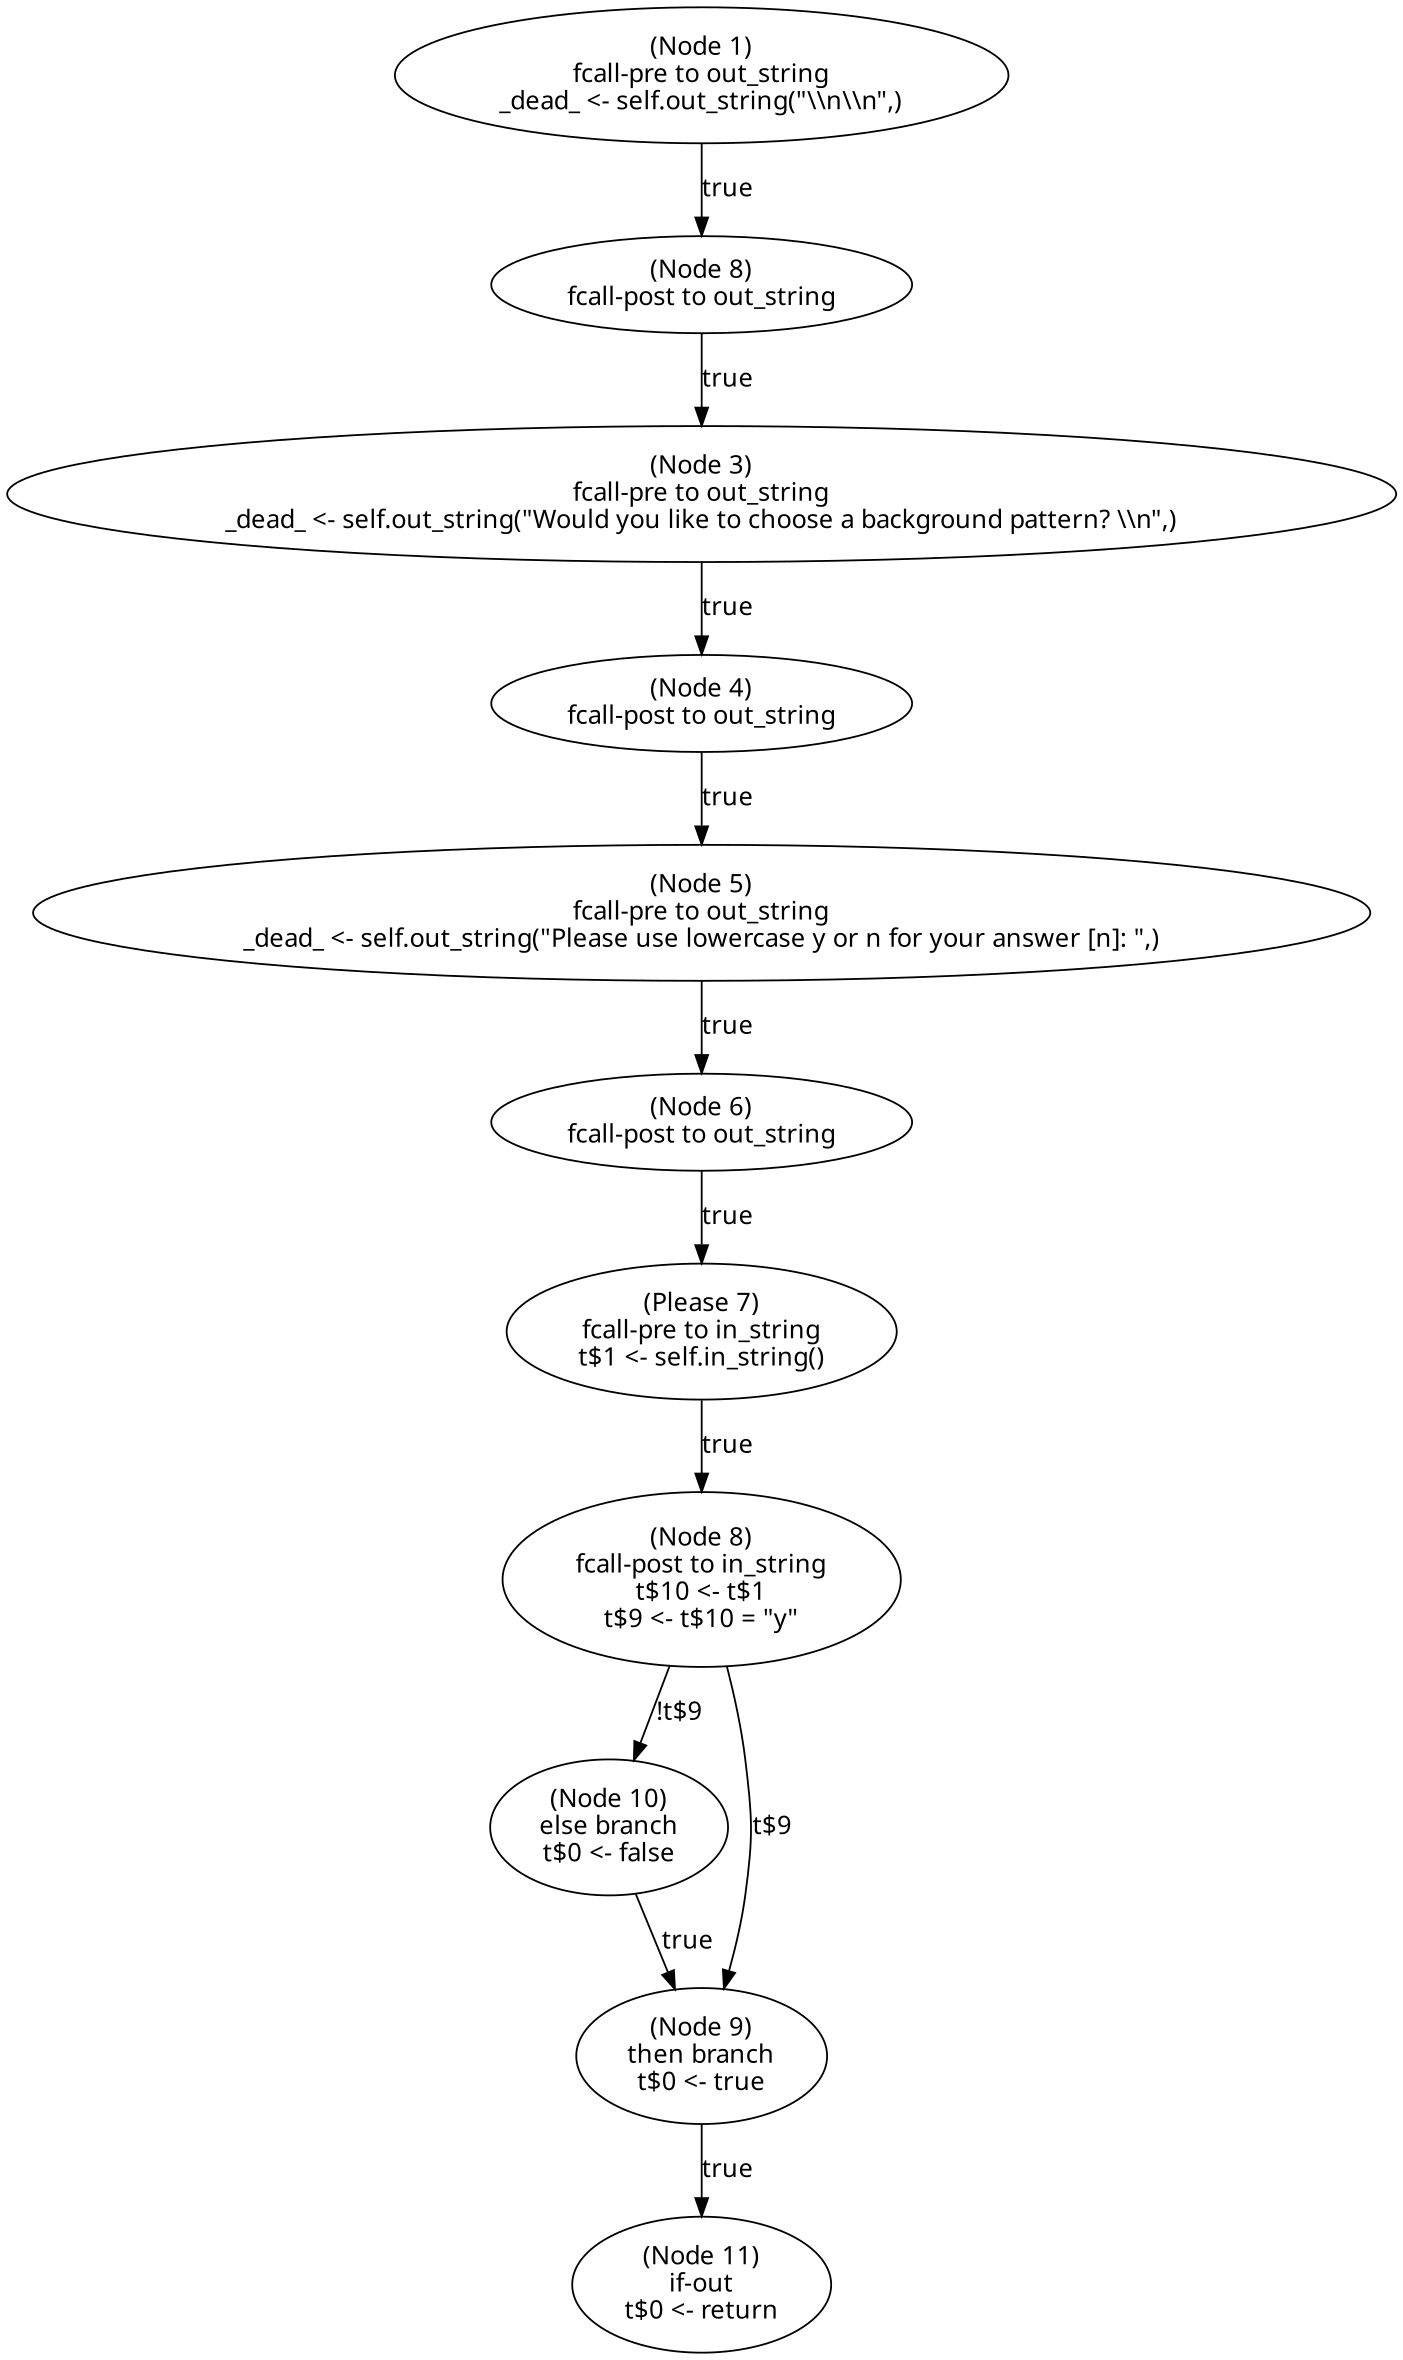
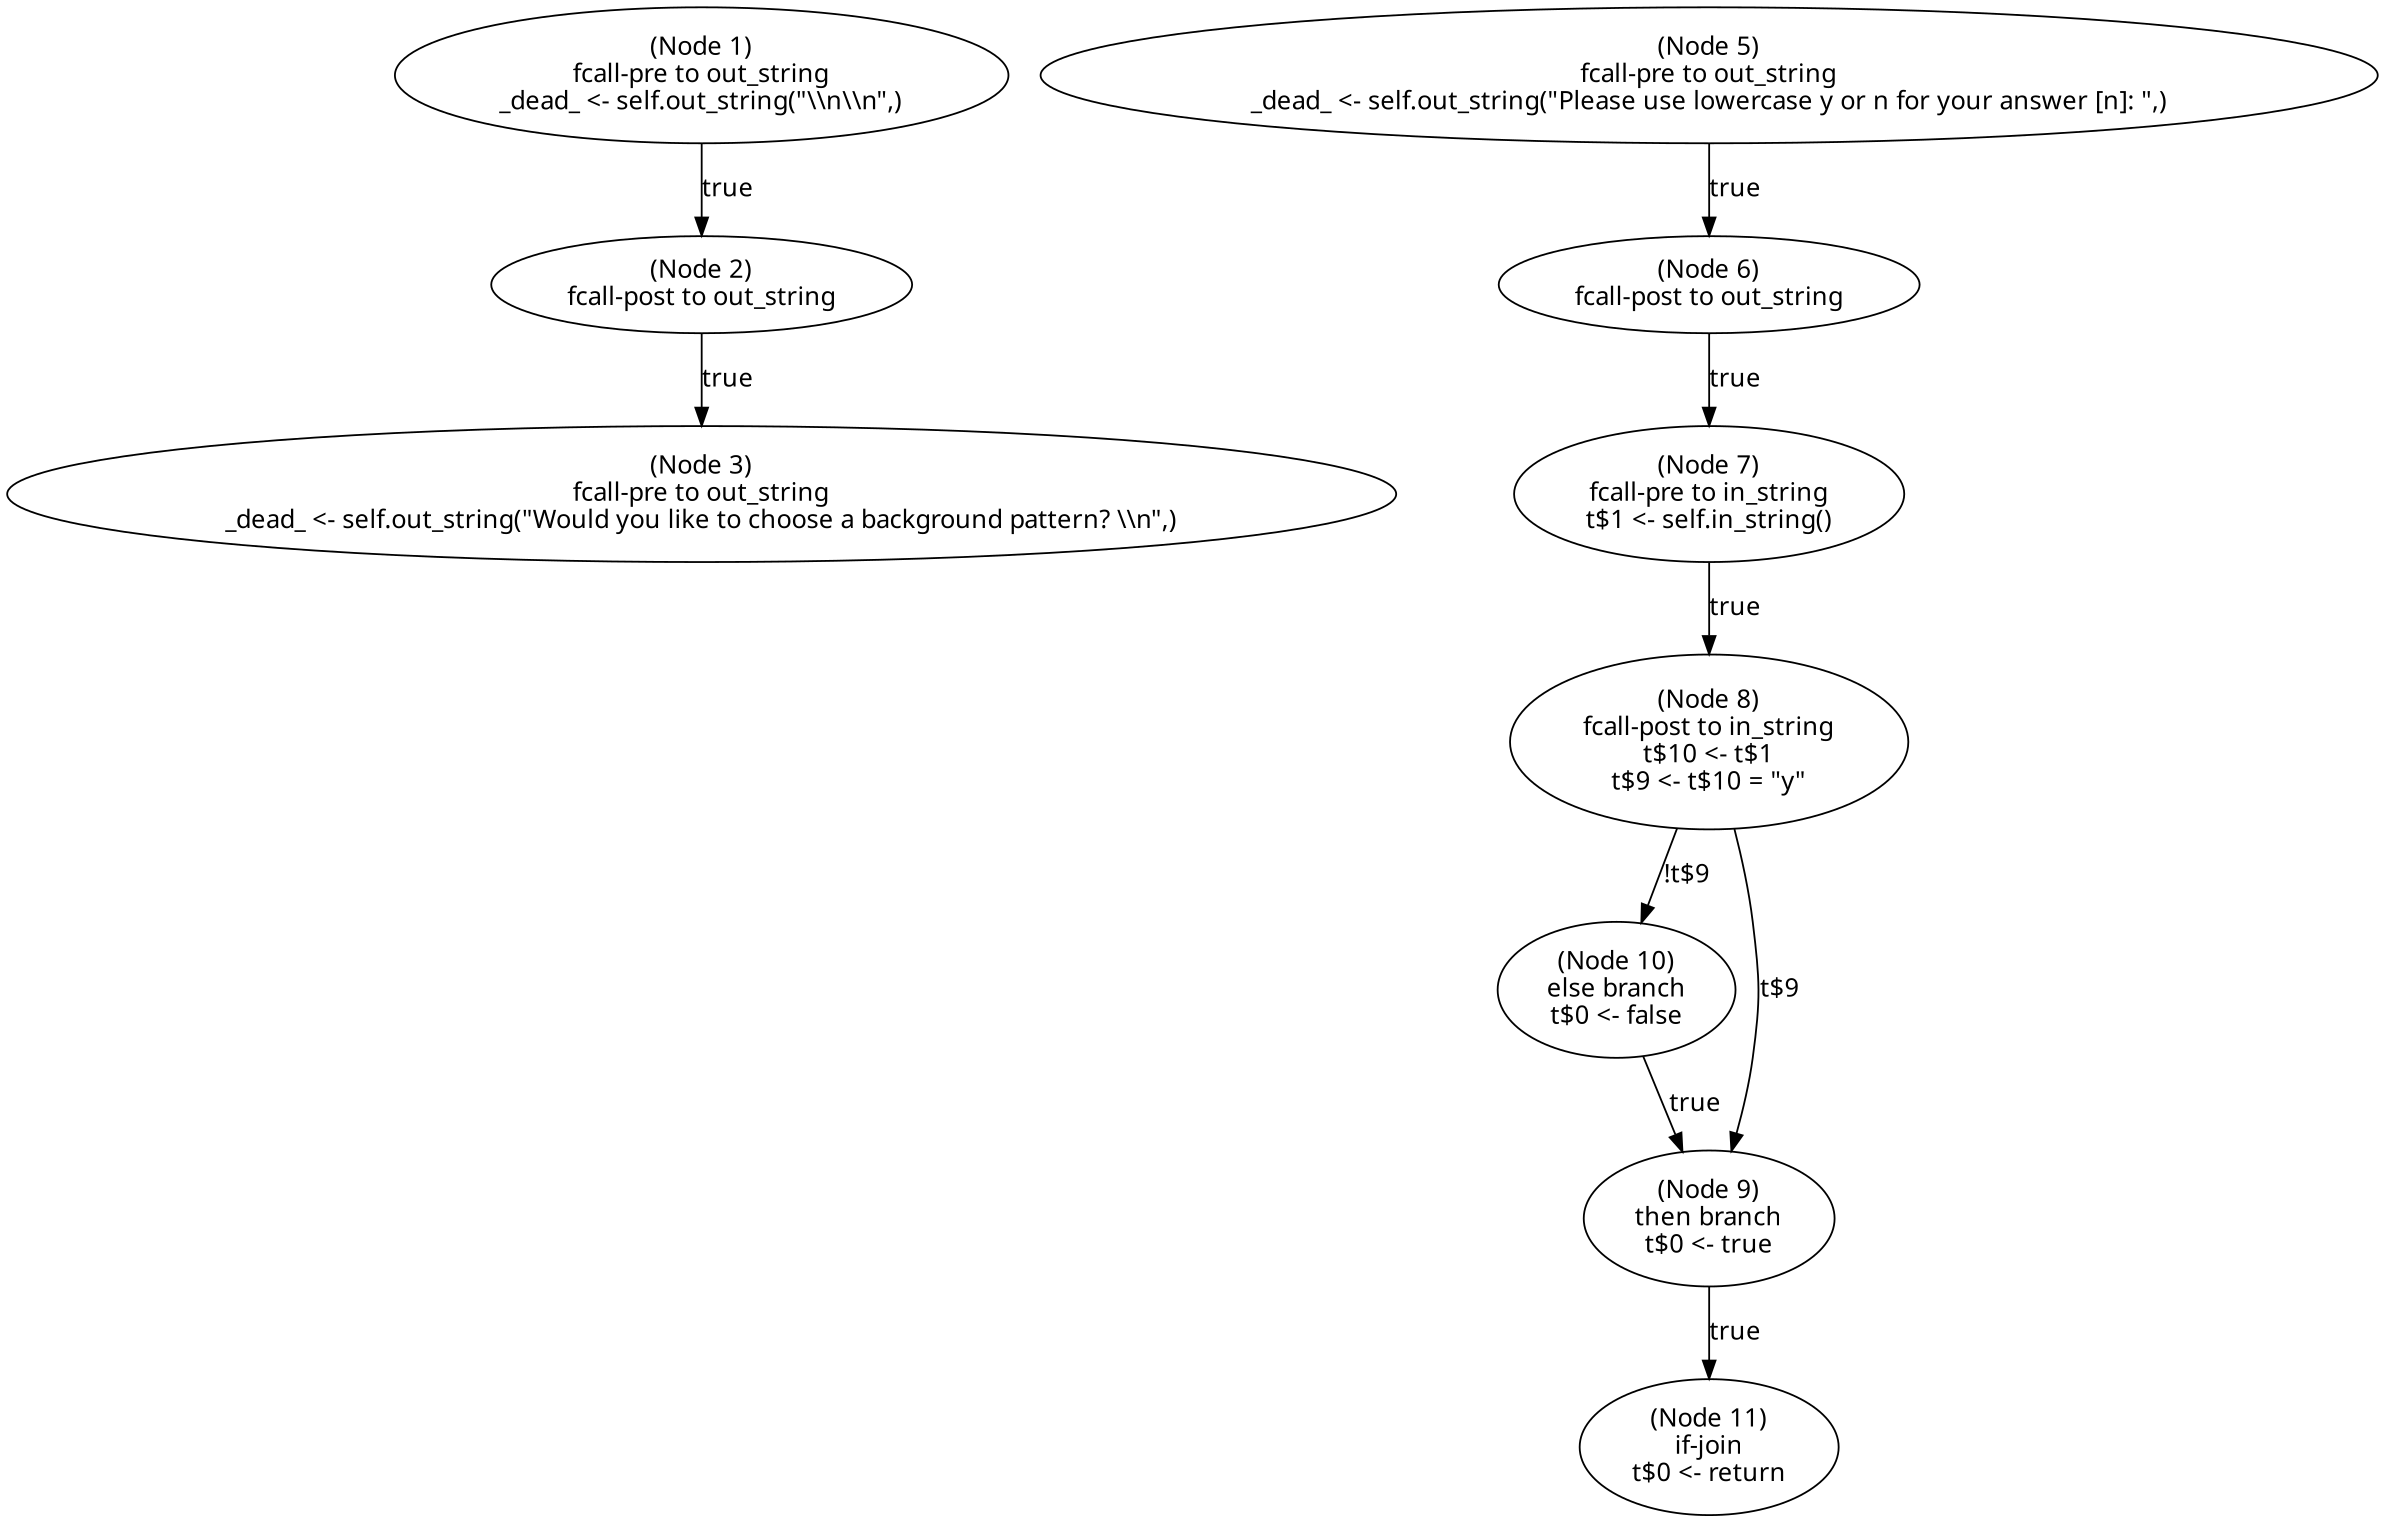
(702, 285) -> (702, 285)
(702, 704) -> none
(702, 1332) -> (1709, 494)
(702, 2285) -> (1709, 1447)
